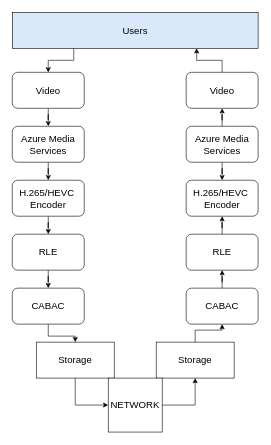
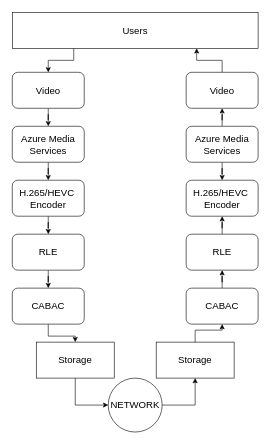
(135, 30) -> (135, 30)
(135, 405) -> (135, 405)
